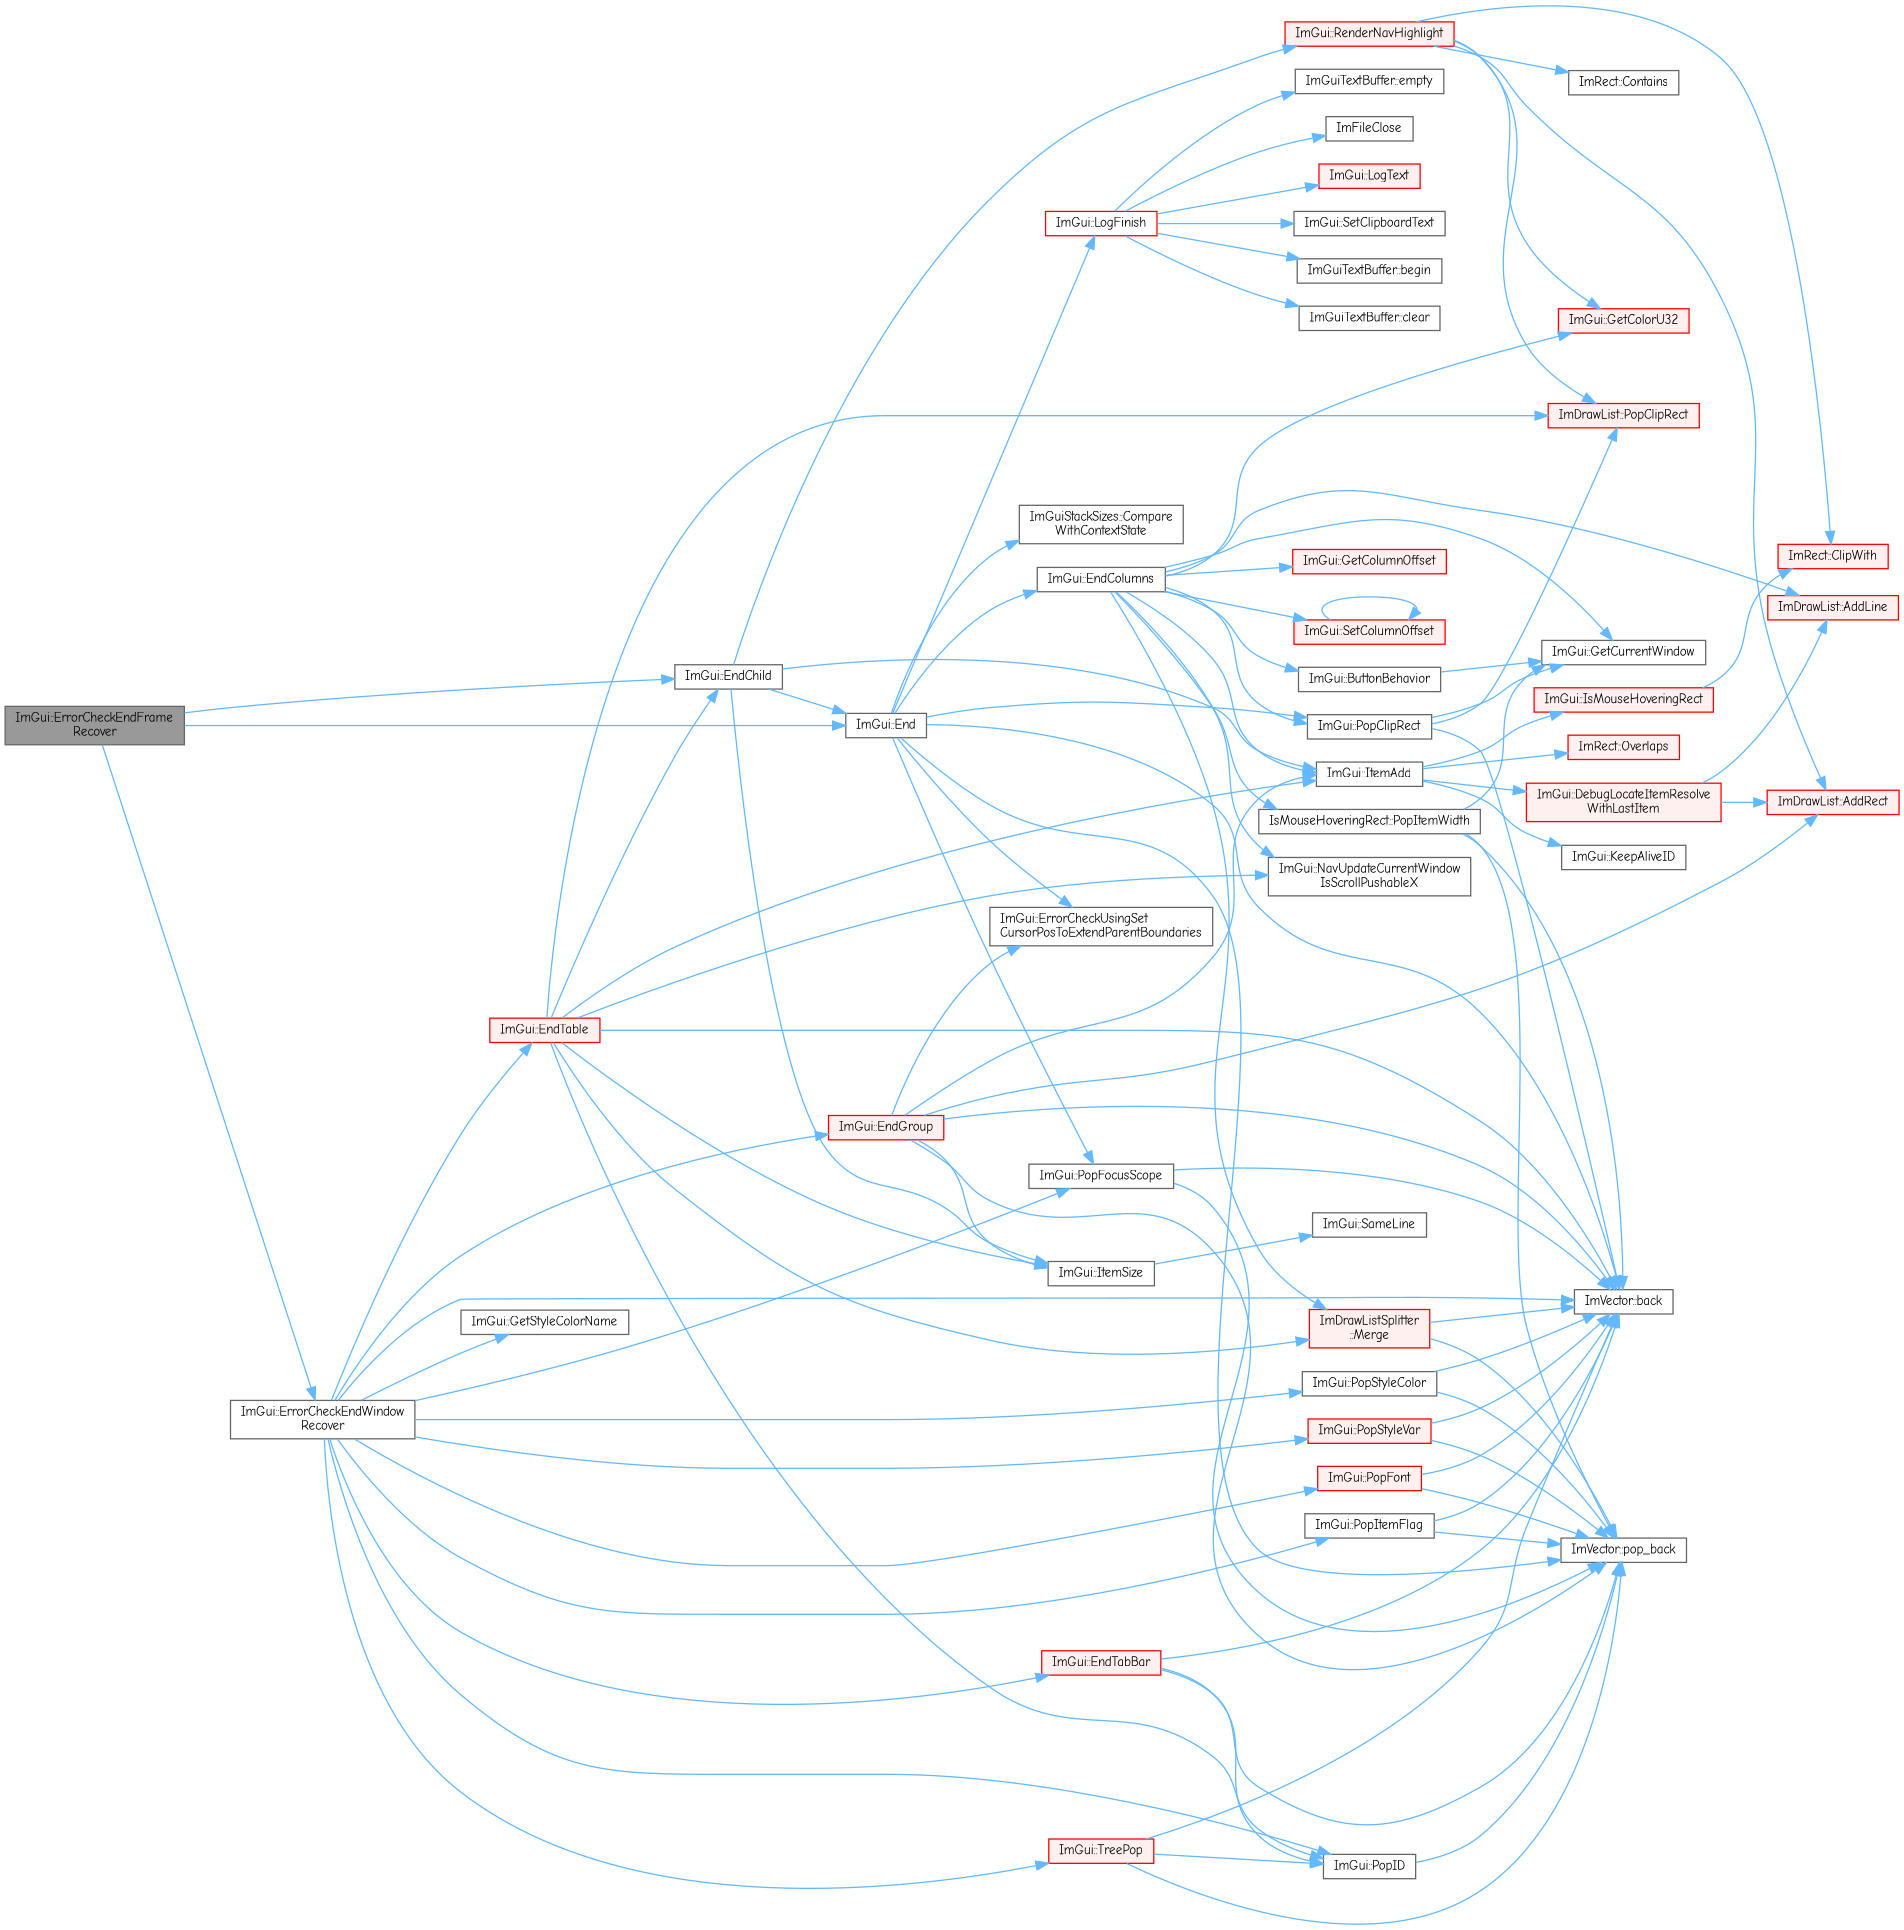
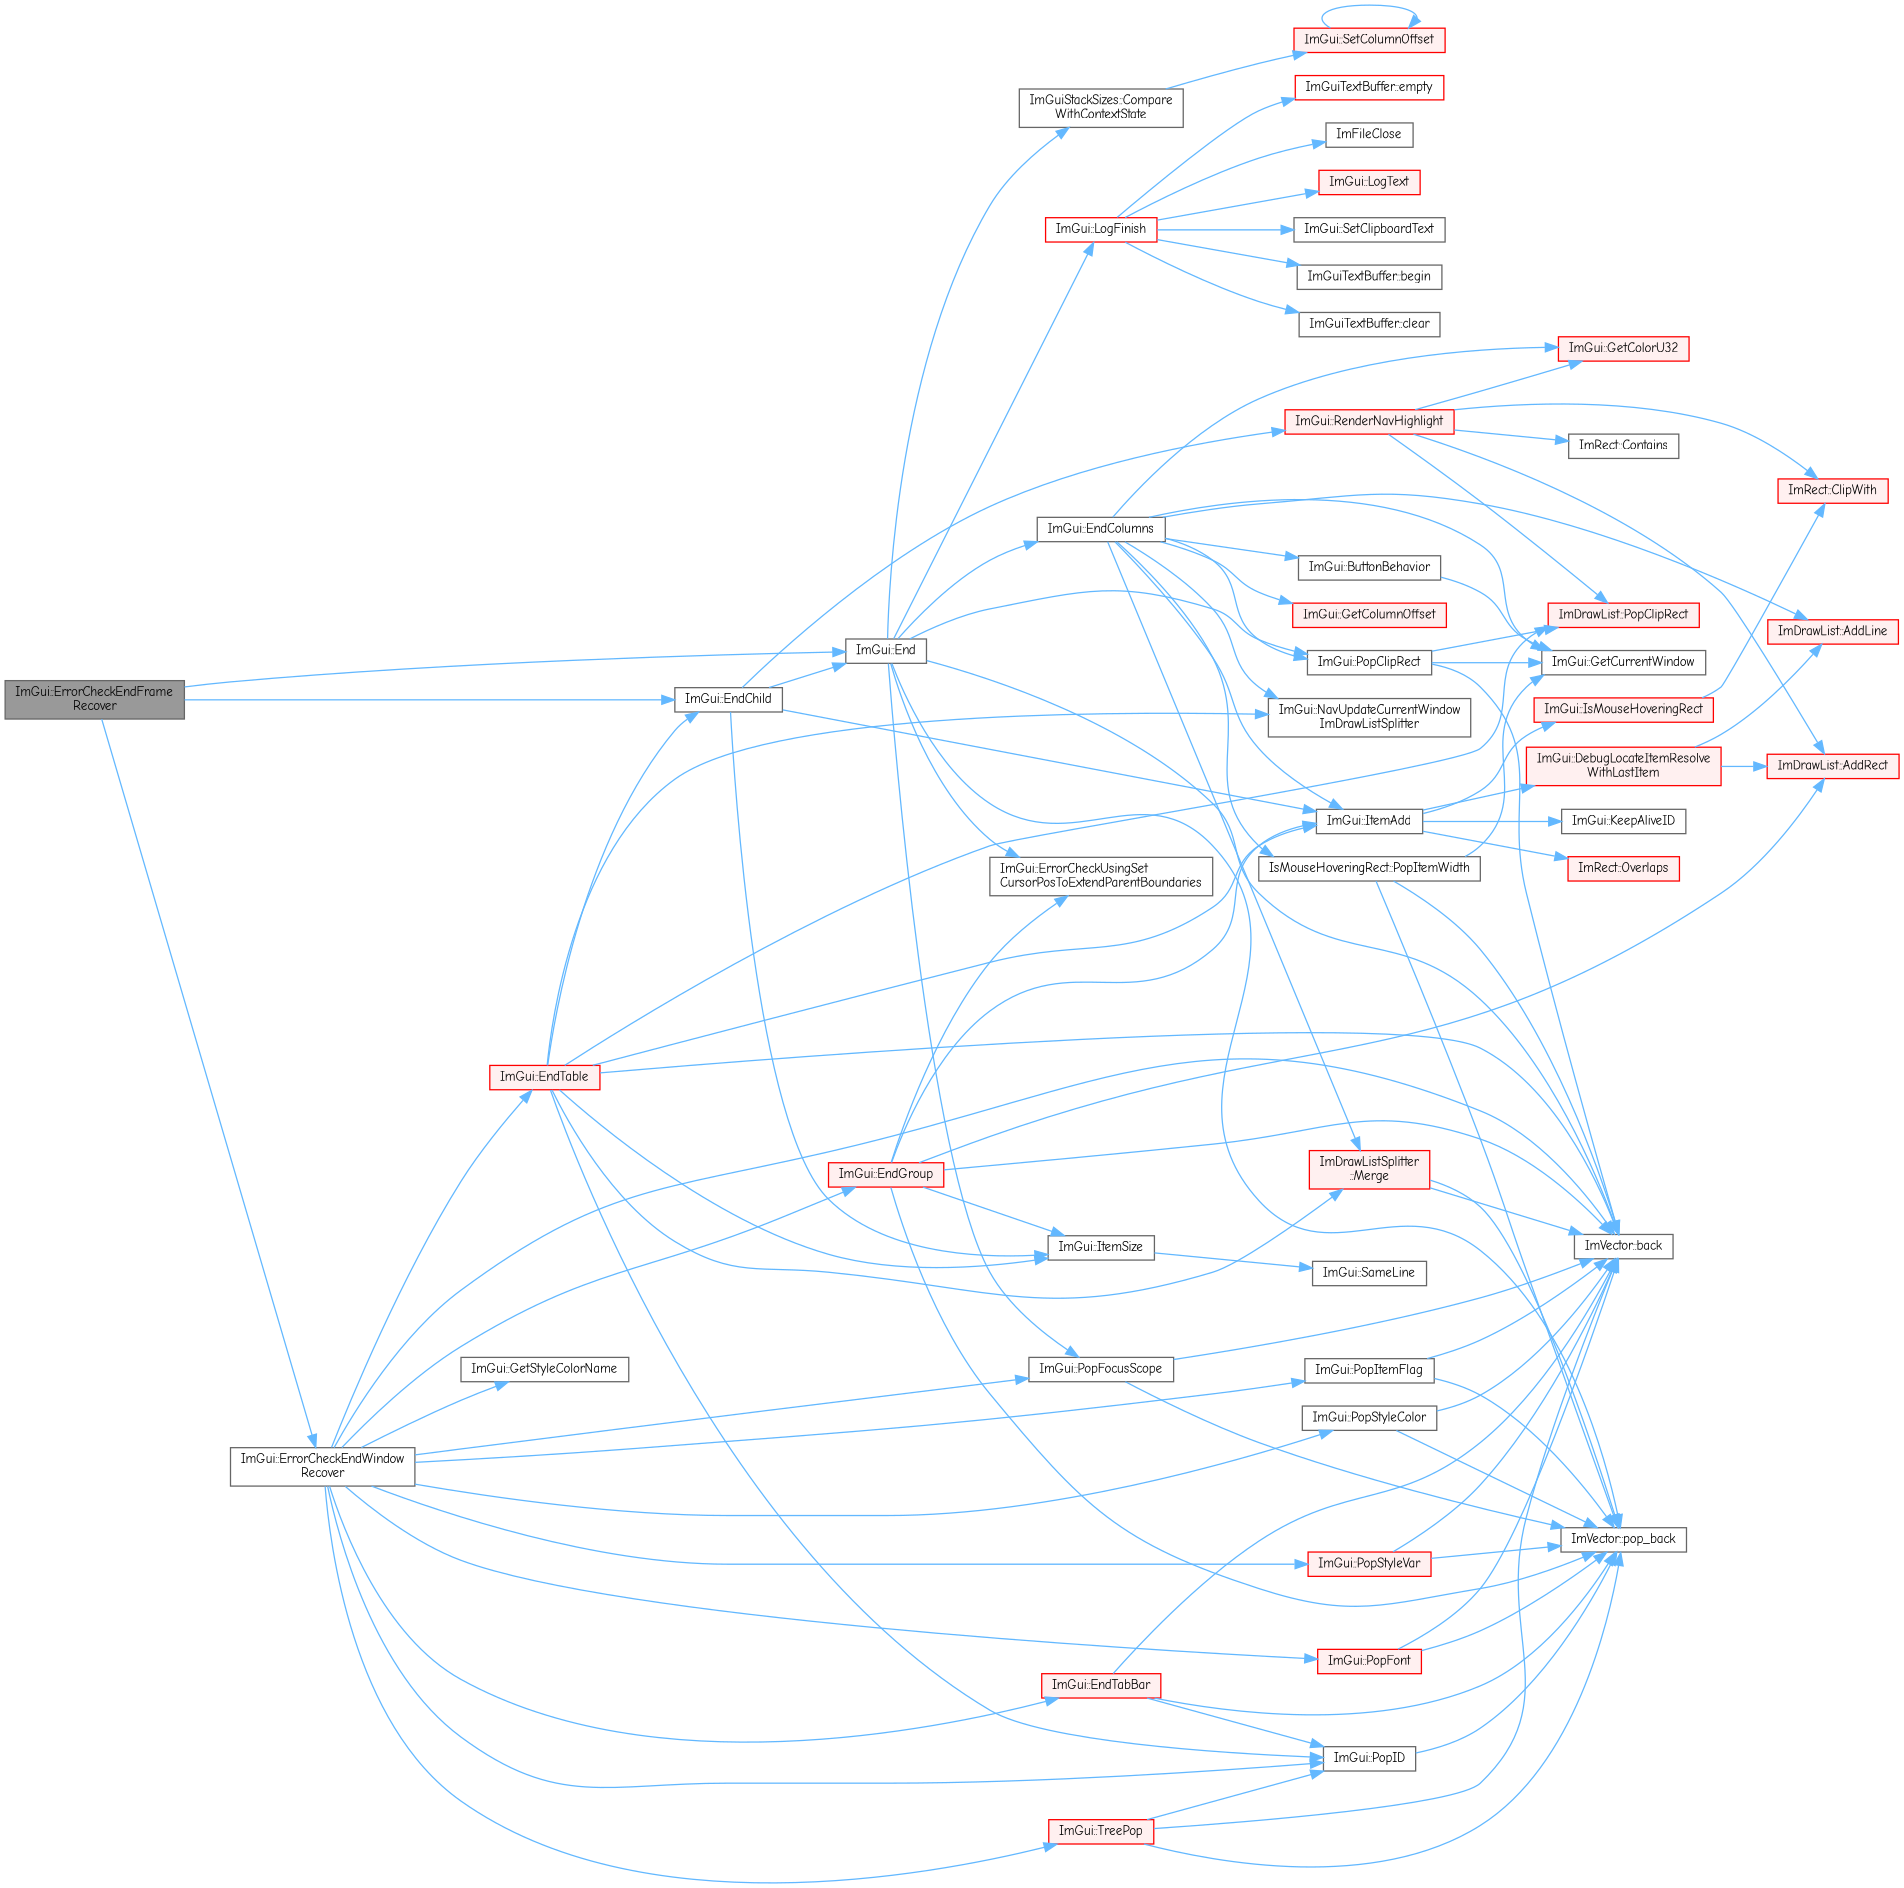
(1370, 81) -> (1370, 88)
(1229, 605) -> (1229, 71)
(1370, 877) -> (1370, 718)
